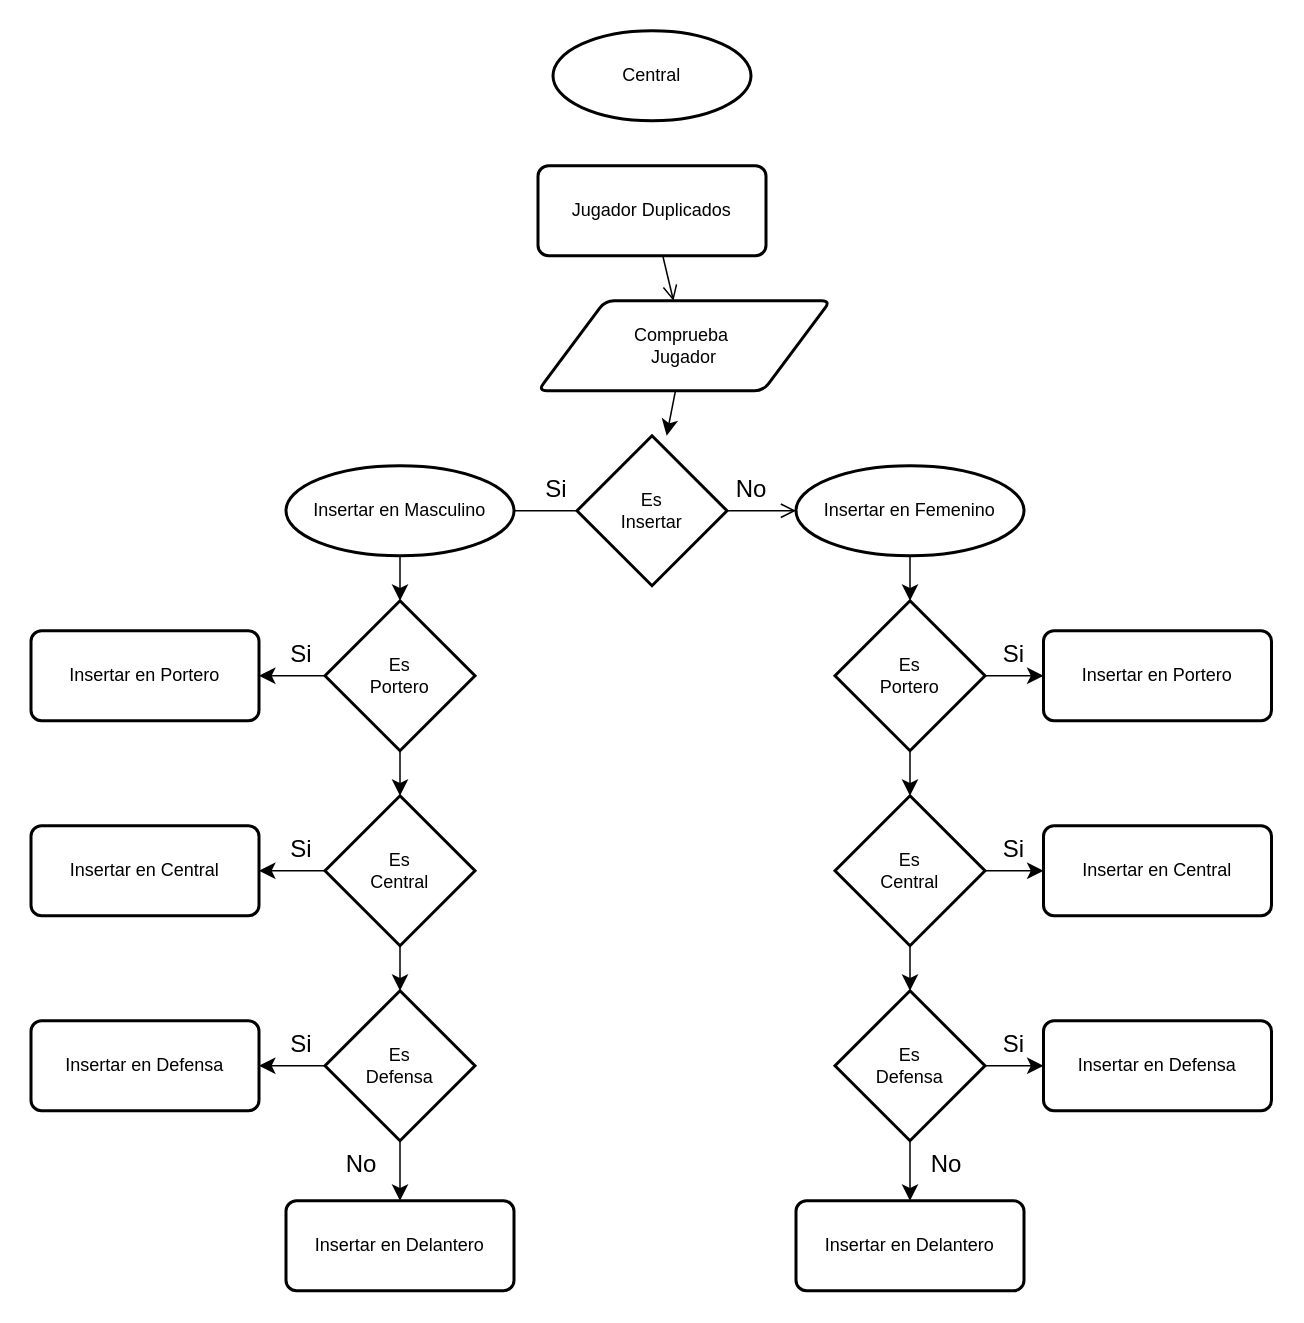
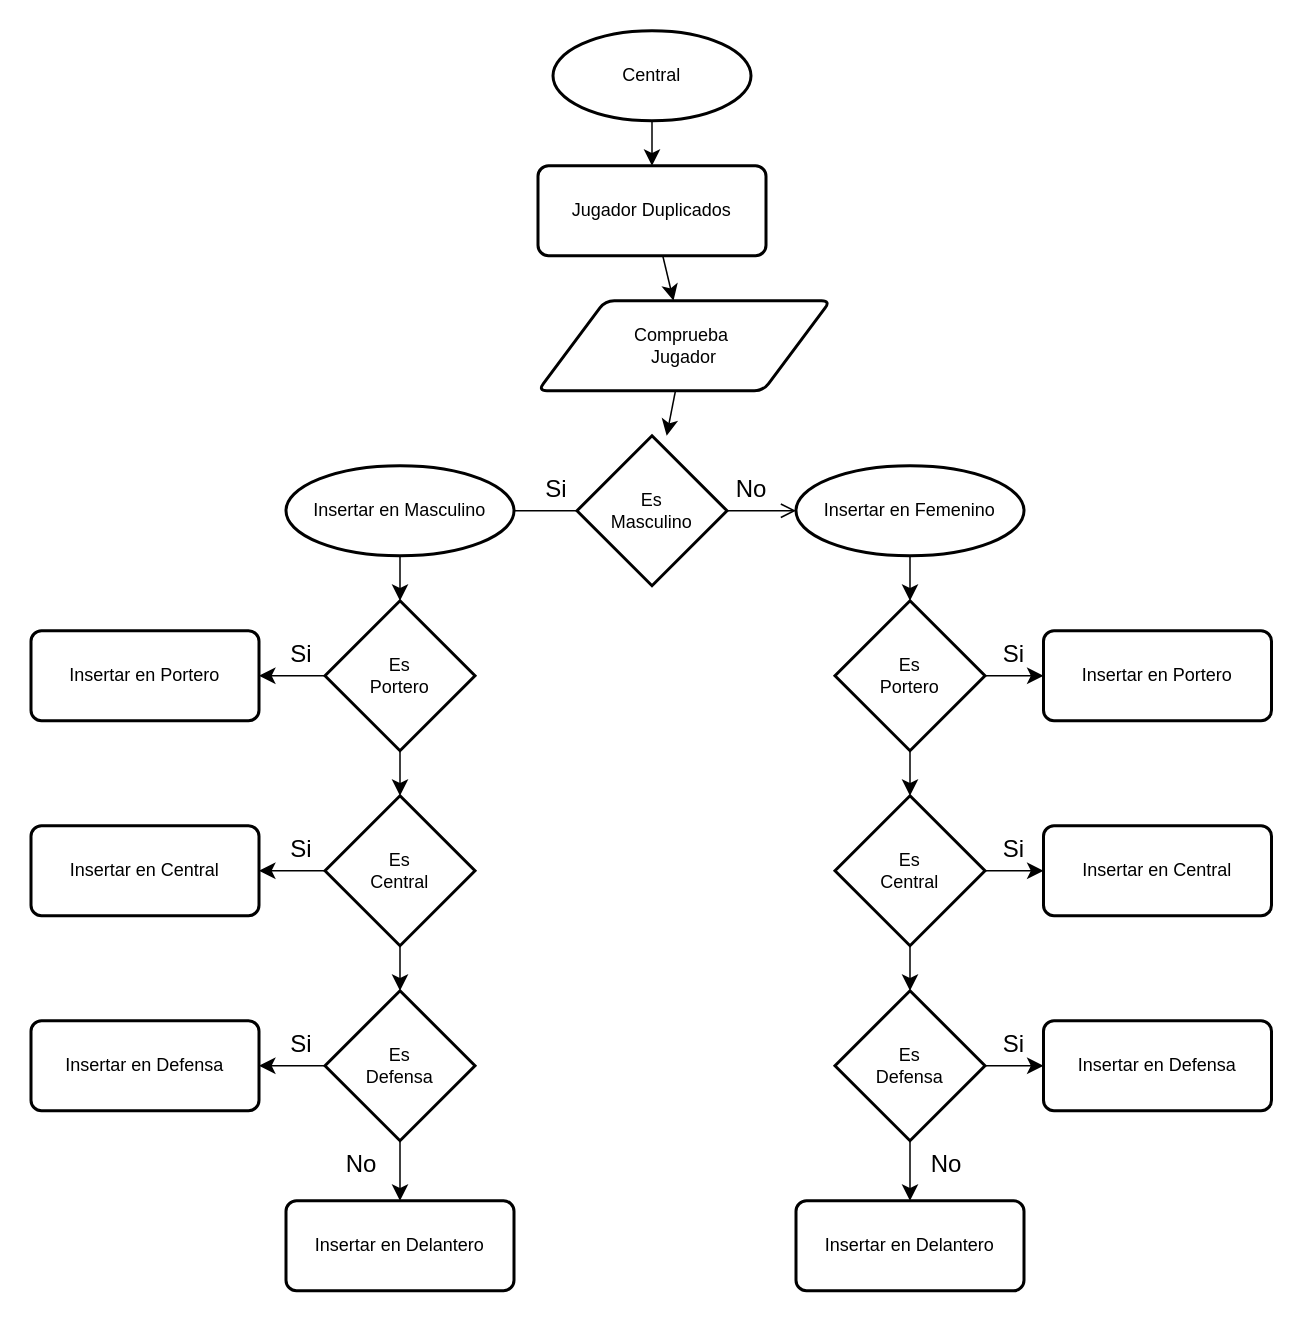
none -> (652, 137)
(671, 291) -> (670, 287)
(652, 511) -> (652, 511)
